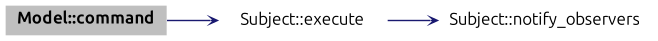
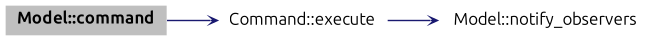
(302, 20) -> (302, 20)
(545, 20) -> (545, 20)
